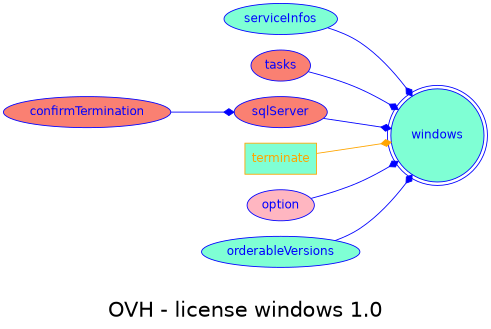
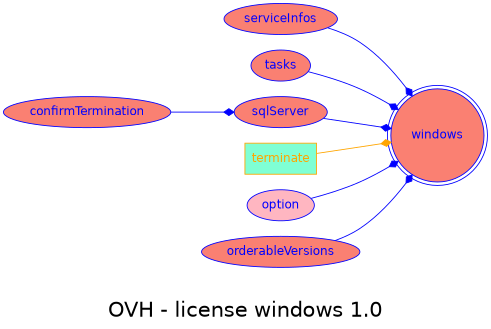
(281, 19) -> (281, 19)
(437, 135) -> (437, 135)
(281, 252) -> (281, 252)
